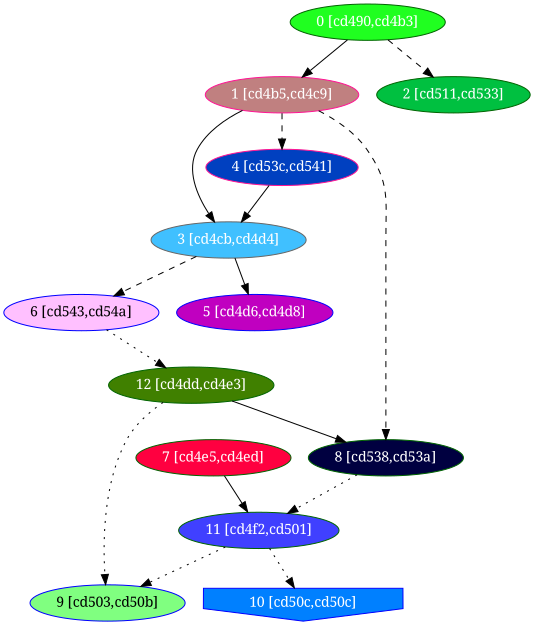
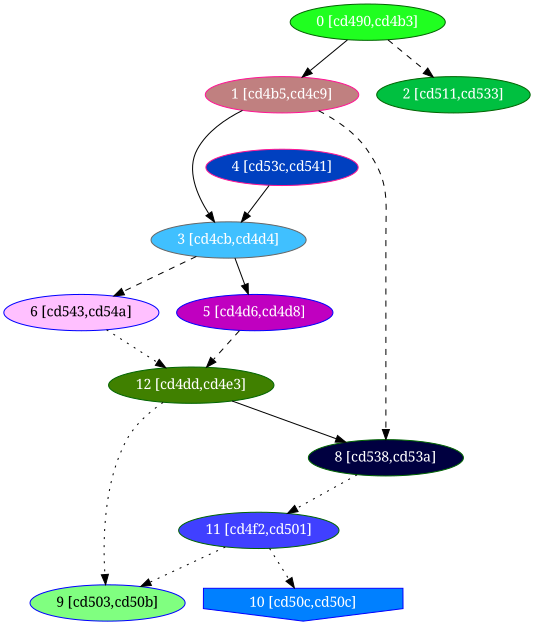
(282, 126) -> none
none -> (226, 345)
(213, 458) -> none
